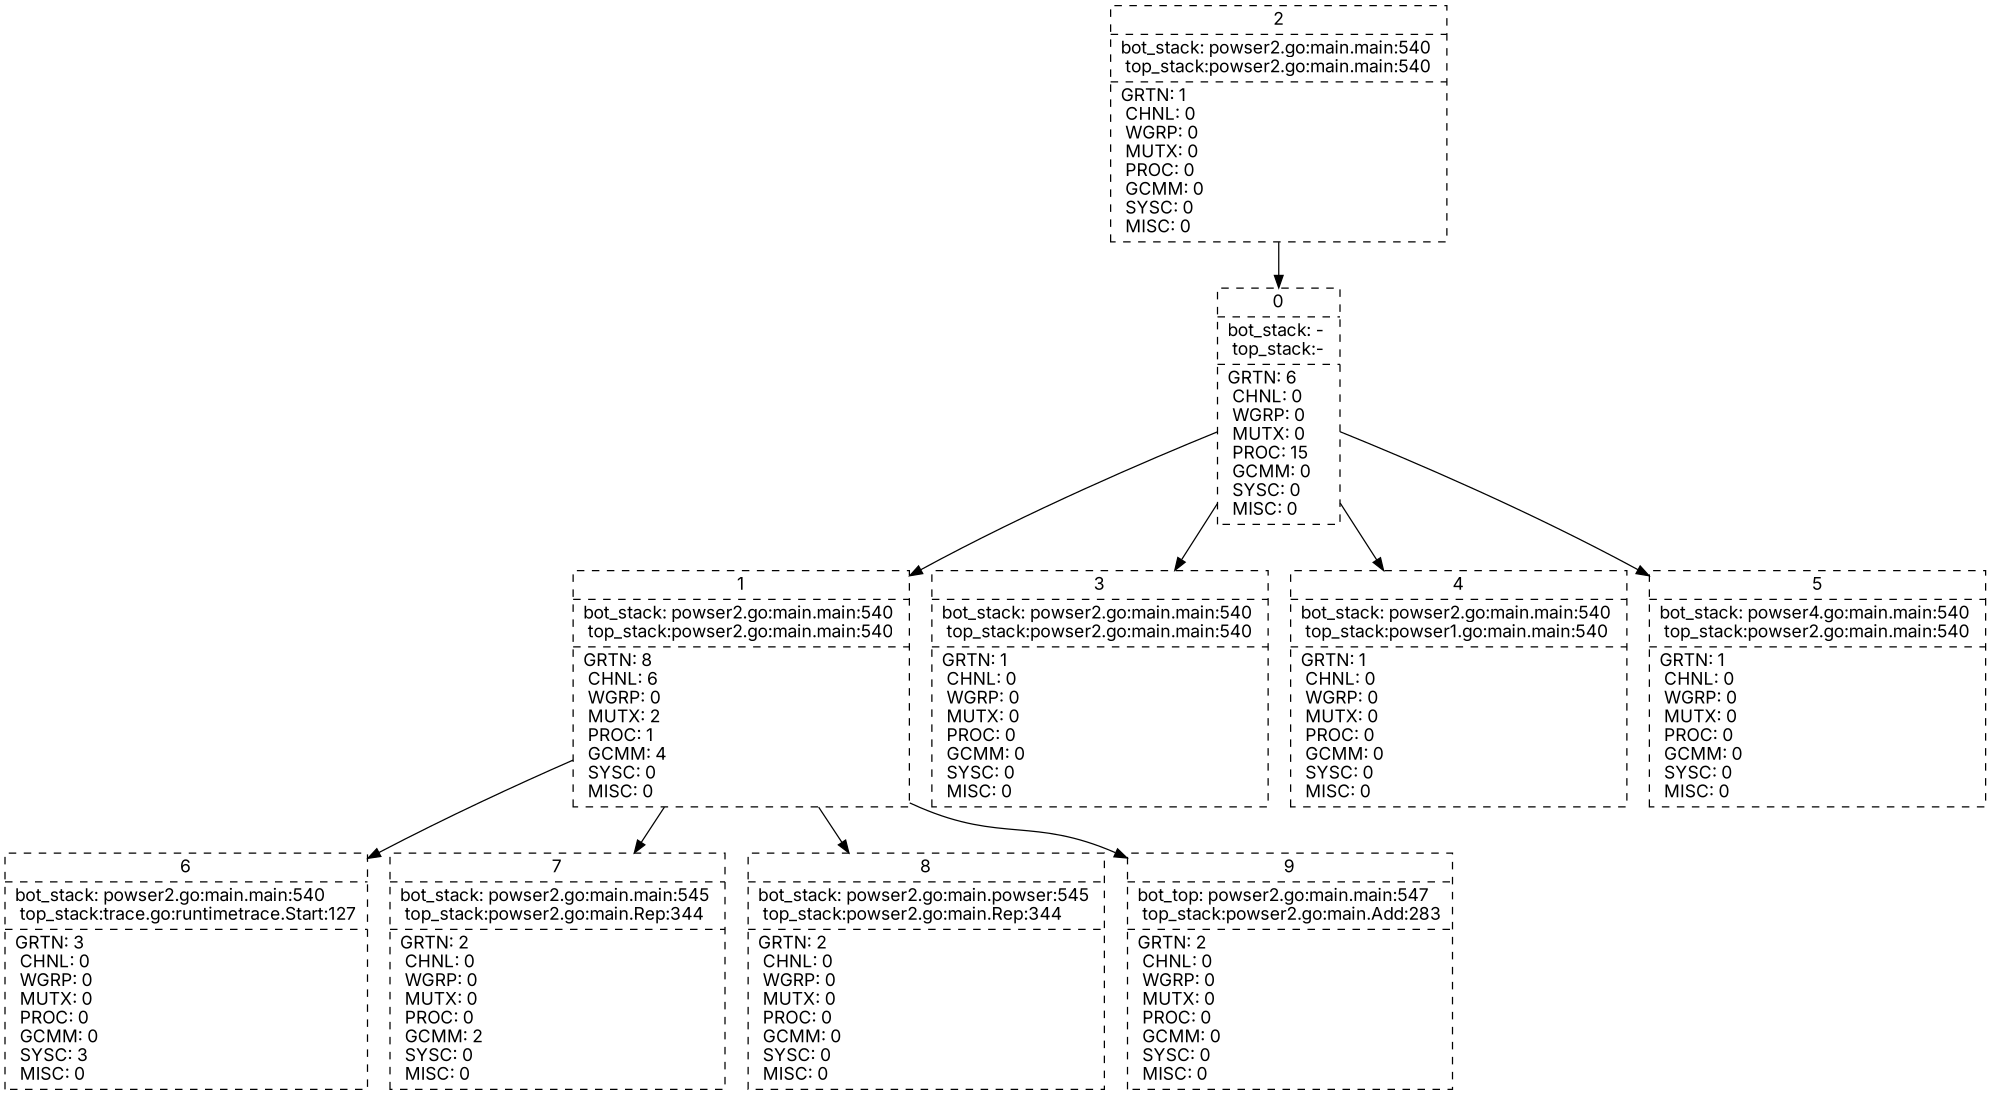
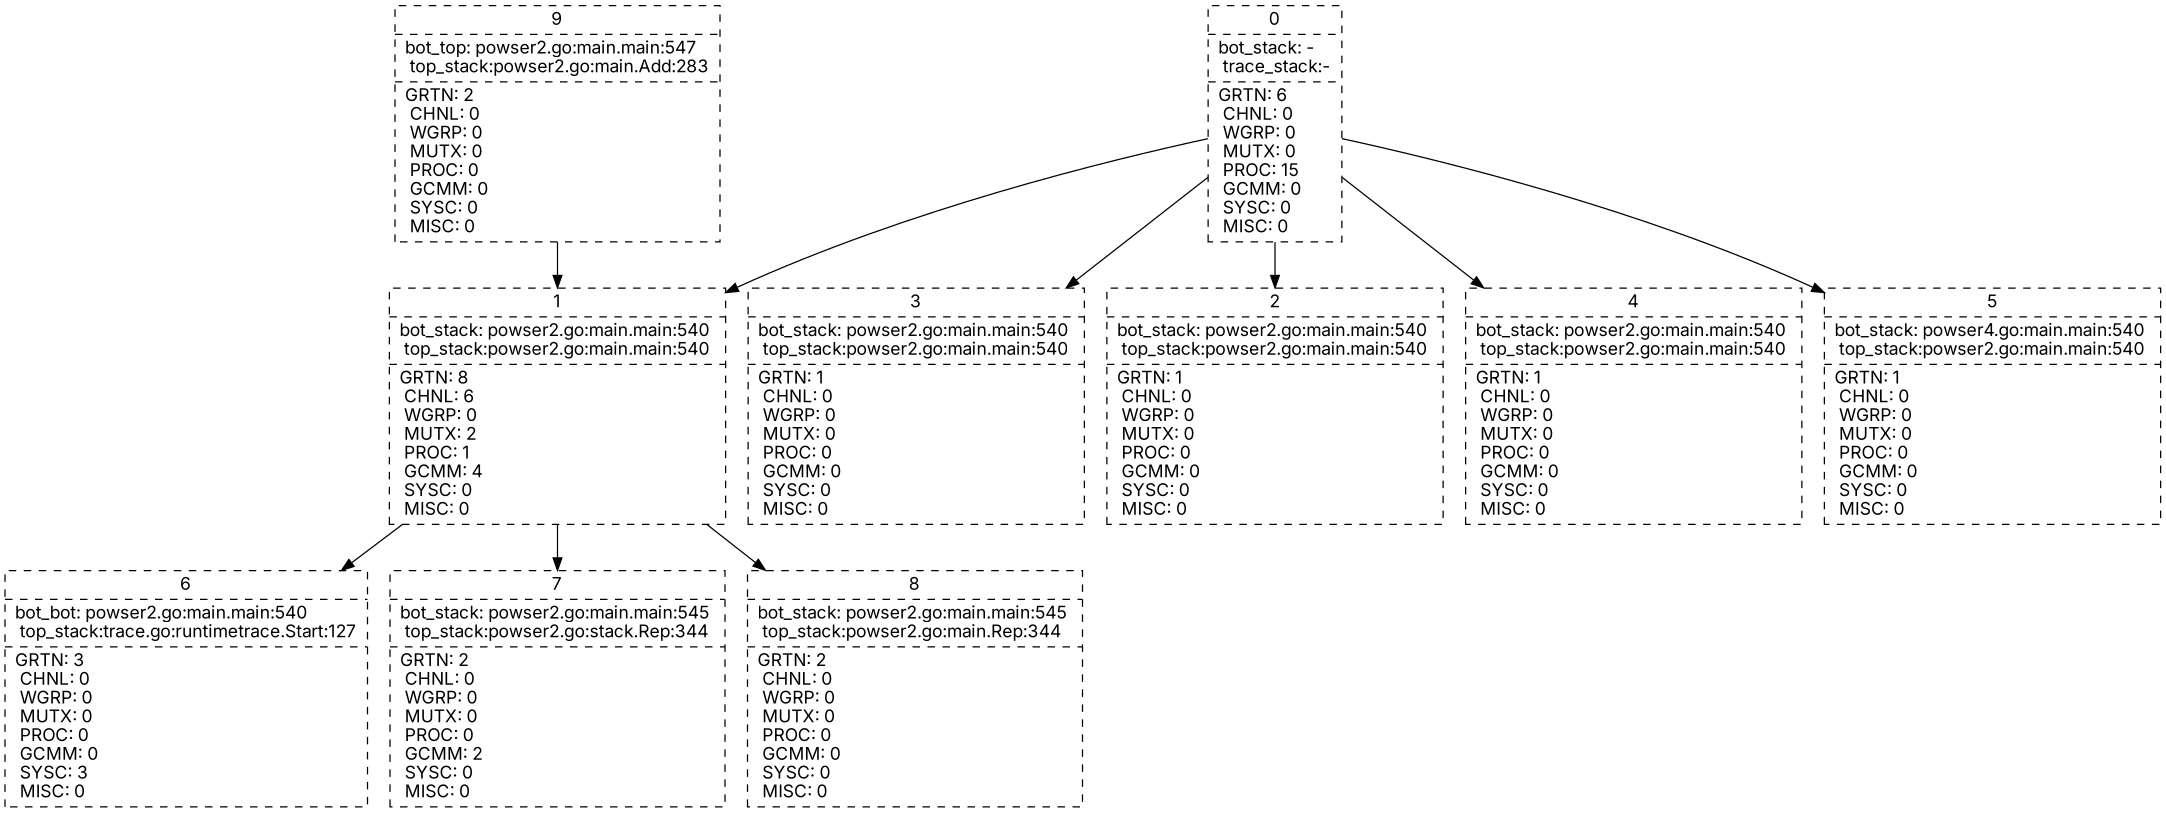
(1279, 259) -> (1275, 259)
(1276, 349) -> (1275, 67)
(1455, 632) -> (1631, 349)
(1012, 829) -> (558, 259)
(173, 896) -> (164, 613)
(926, 896) -> (915, 613)
(552, 914) -> (554, 632)
